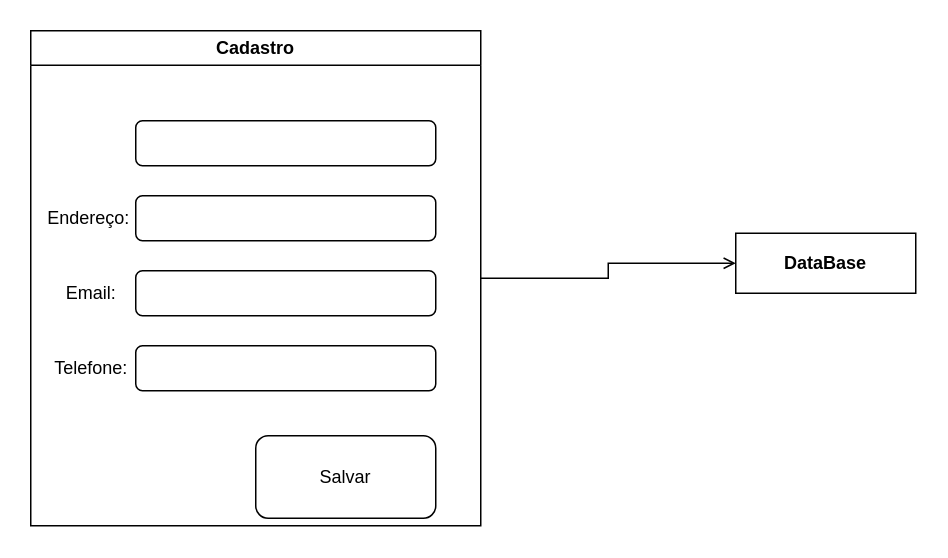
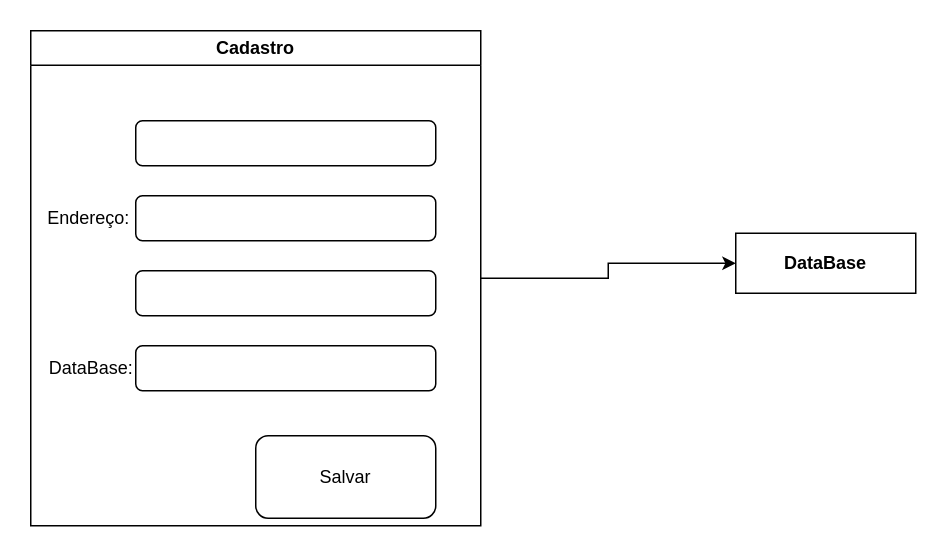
(726, 263) -> (724, 263)
(91, 293) -> none
(92, 368) -> (92, 368)
